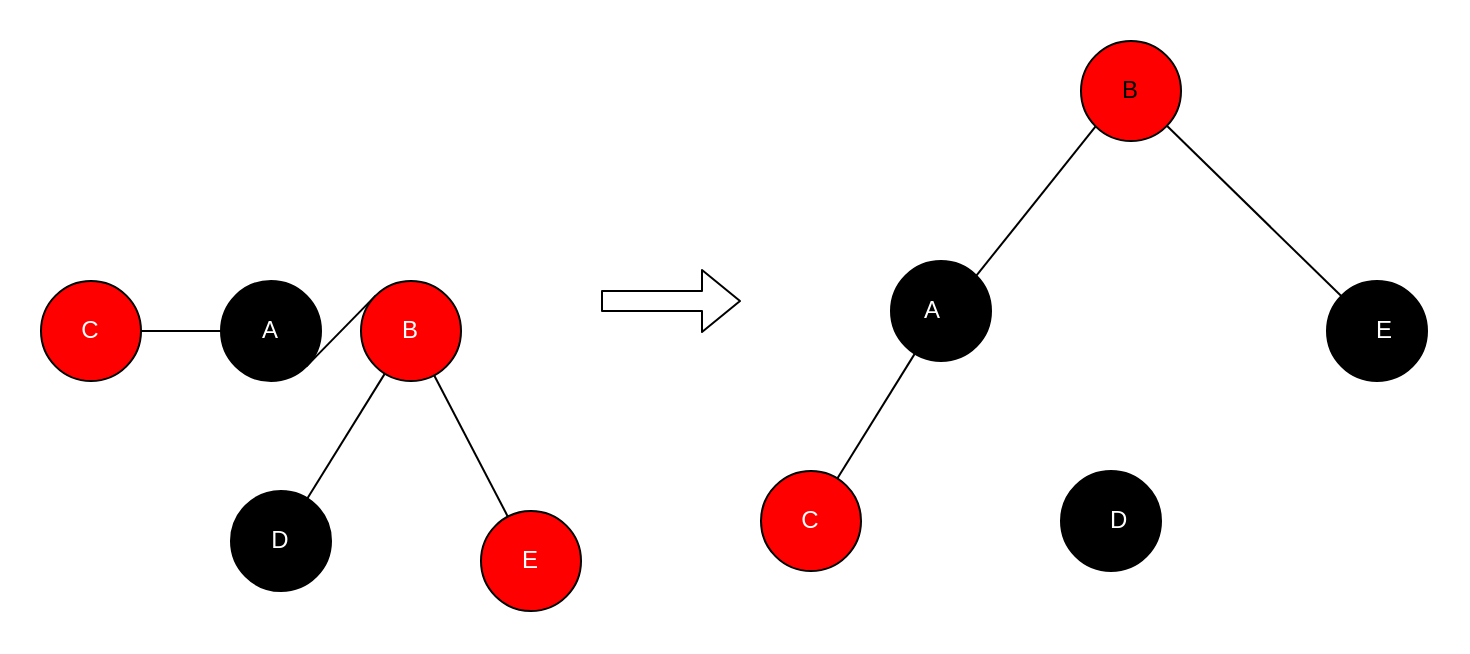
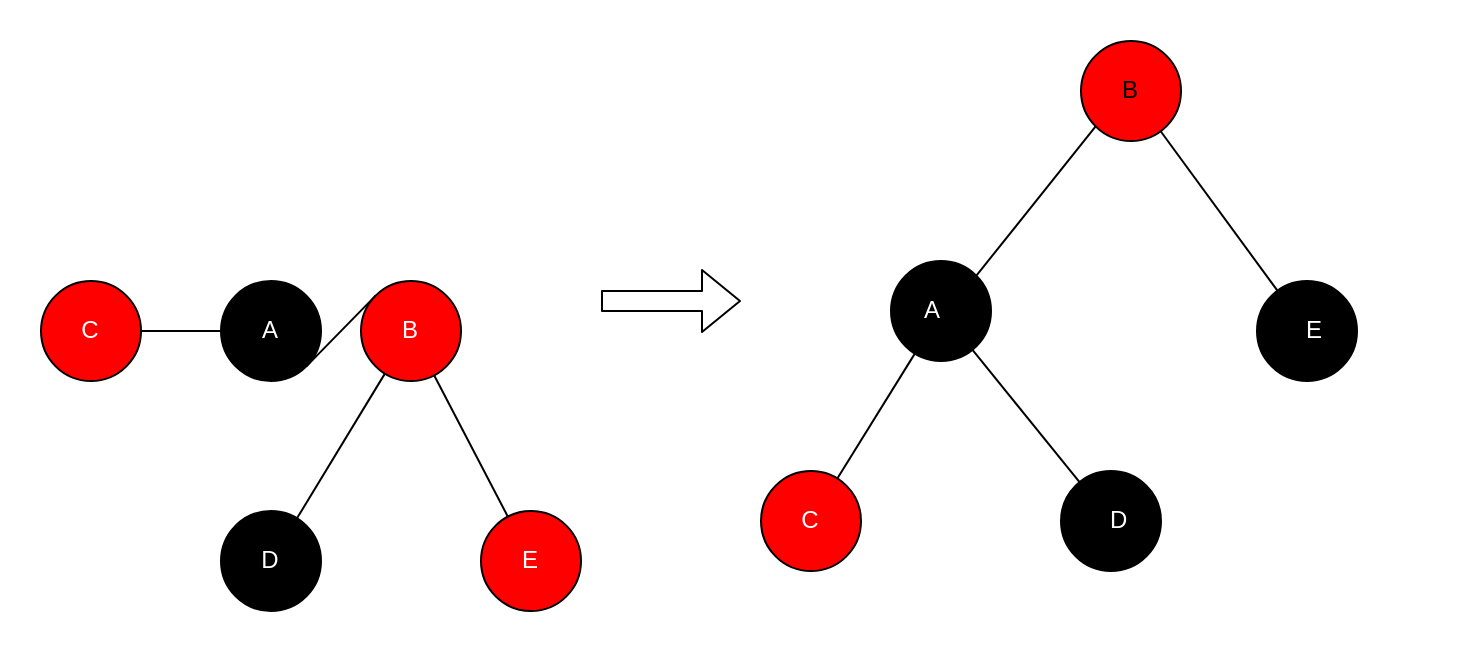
(1377, 331) -> (1307, 331)
none -> (1026, 416)
(281, 541) -> (271, 561)
